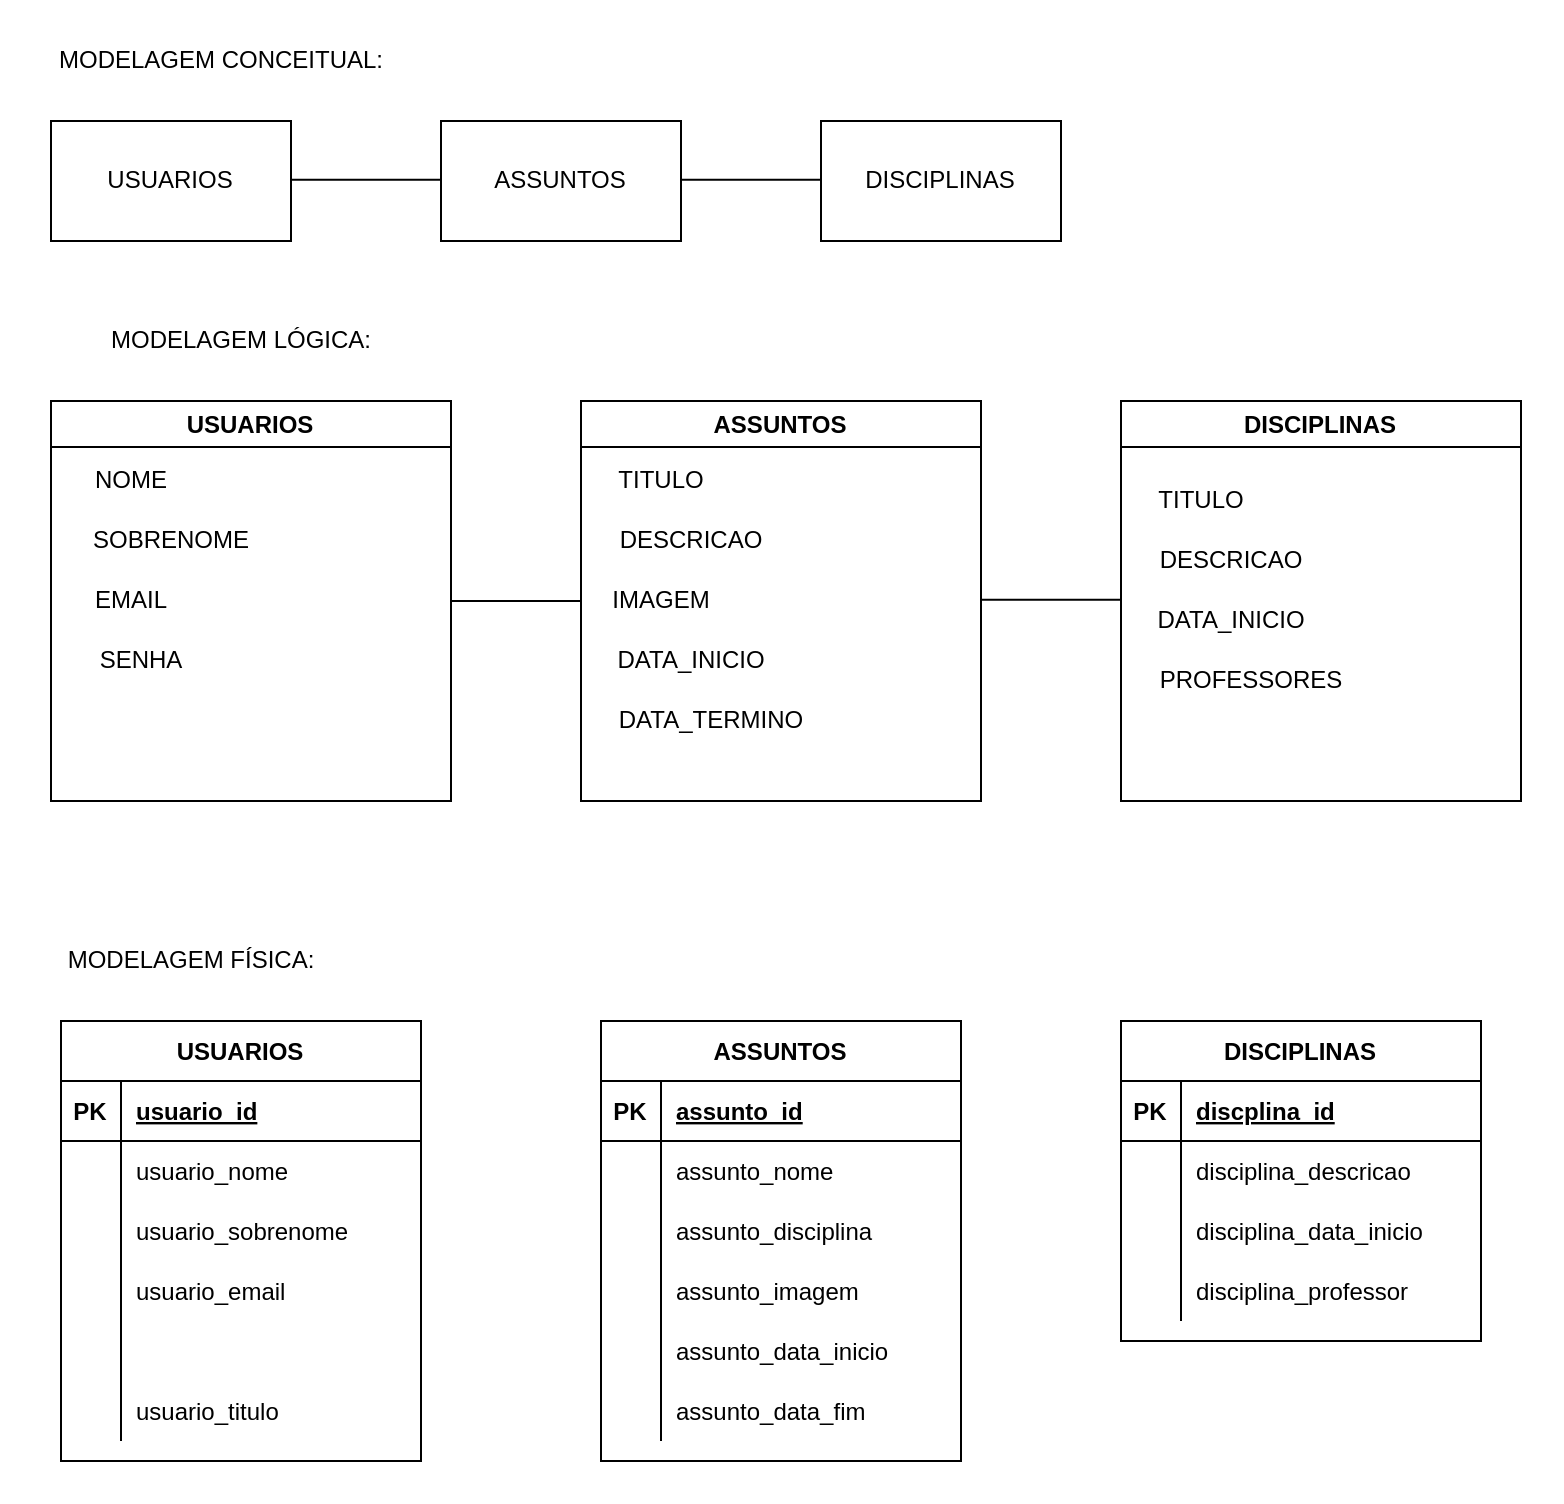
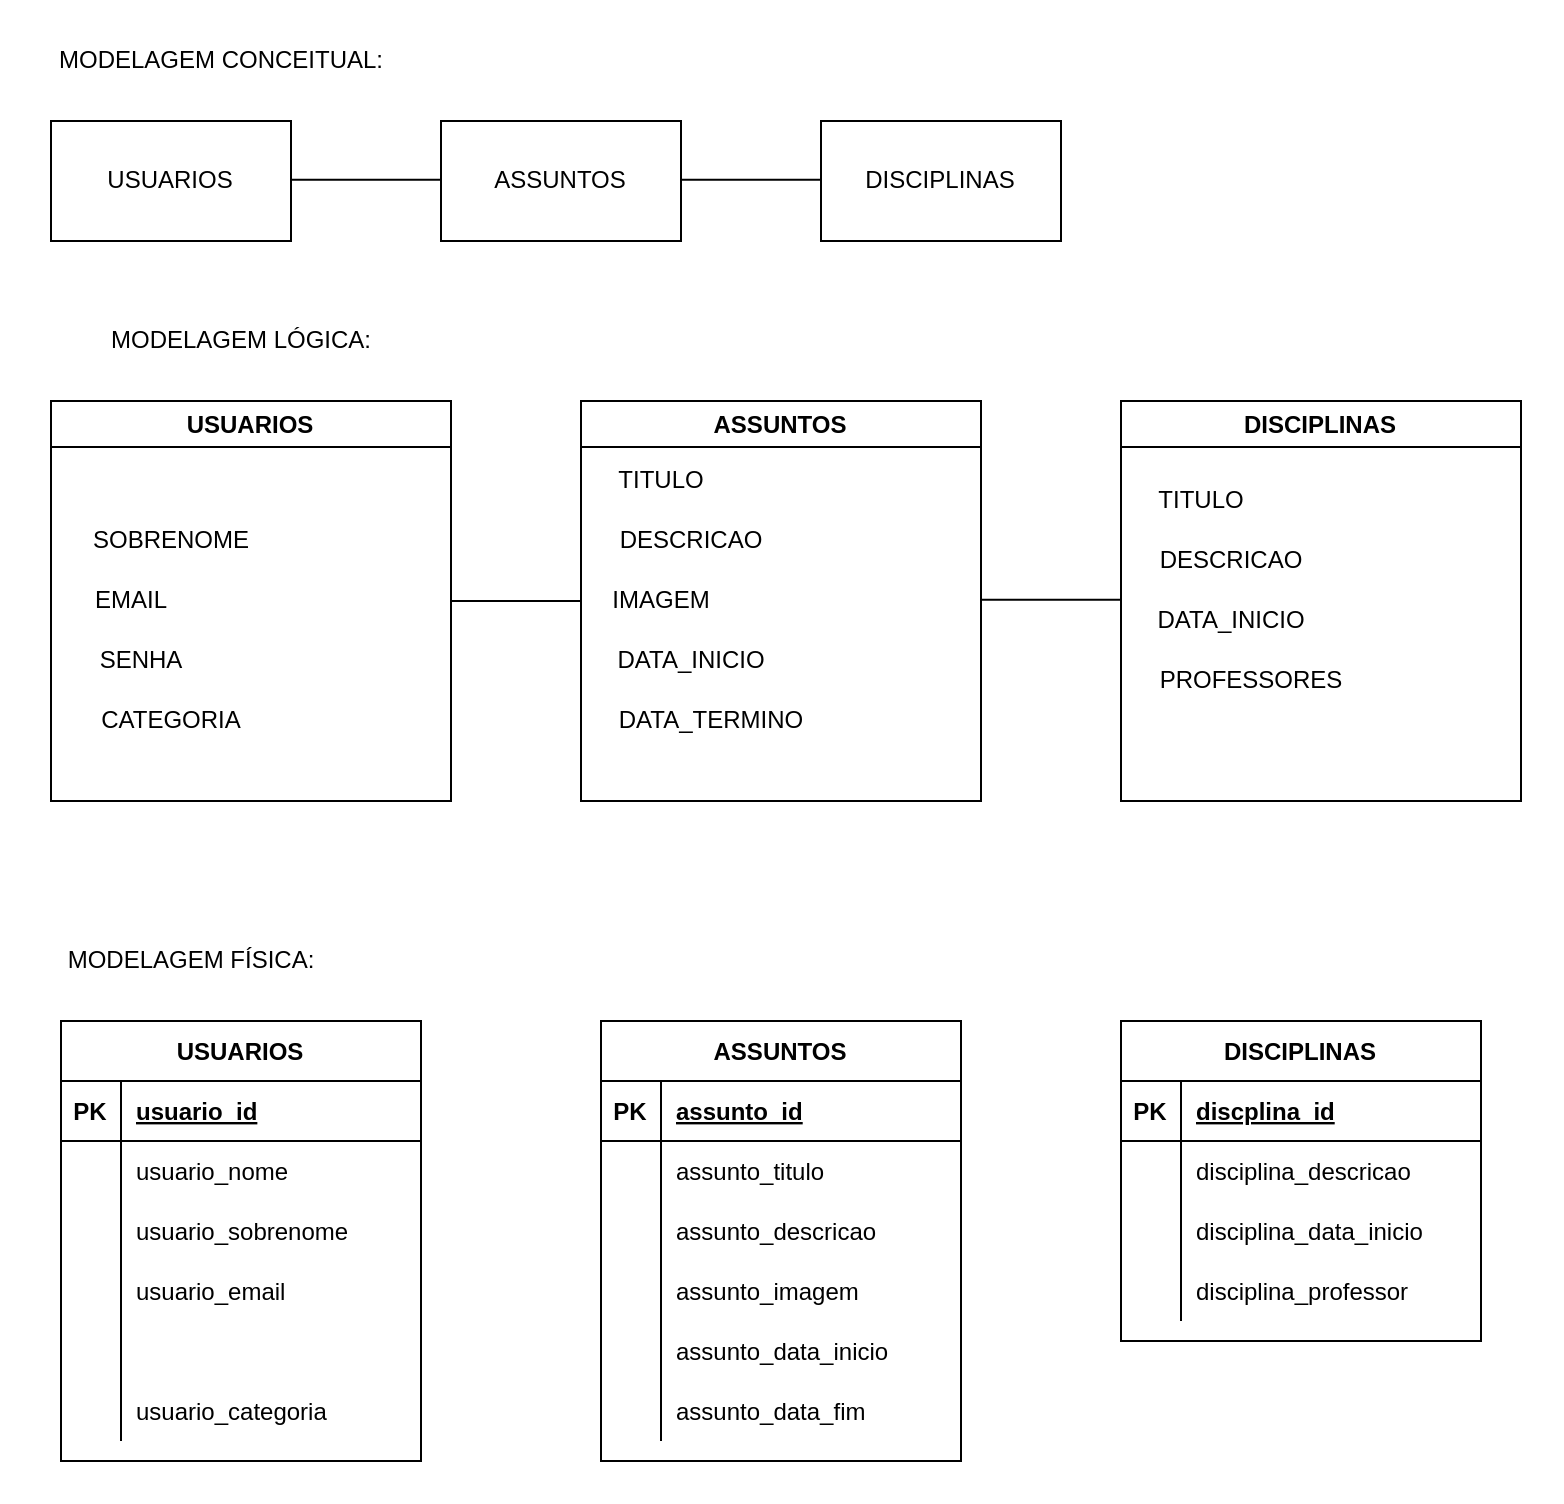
(131, 481) -> none
none -> (171, 721)
(757, 1172) -> (764, 1172)
(784, 1232) -> (787, 1232)
(221, 1412) -> (244, 1412)
